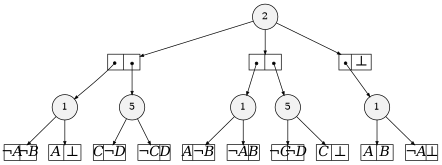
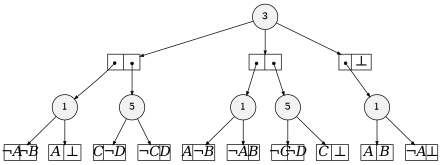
(265, 17) -> (265, 17)
